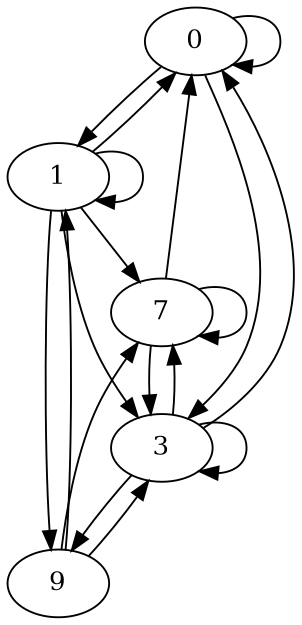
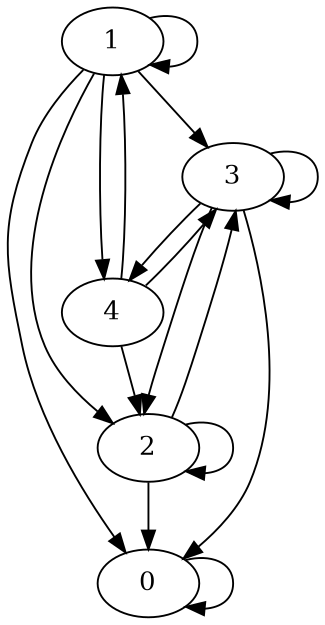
(126, 98) -> none
(258, 244) -> none
(162, 312) -> (148, 448)
(58, 583) -> (113, 312)
